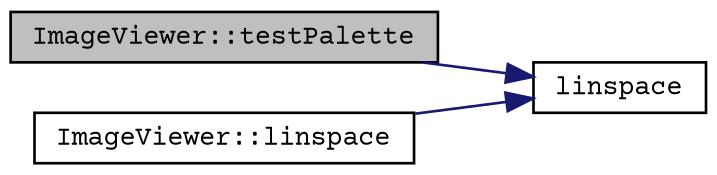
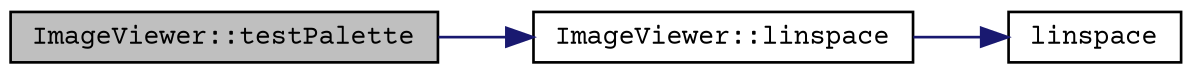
(465, 68) -> (472, 37)
